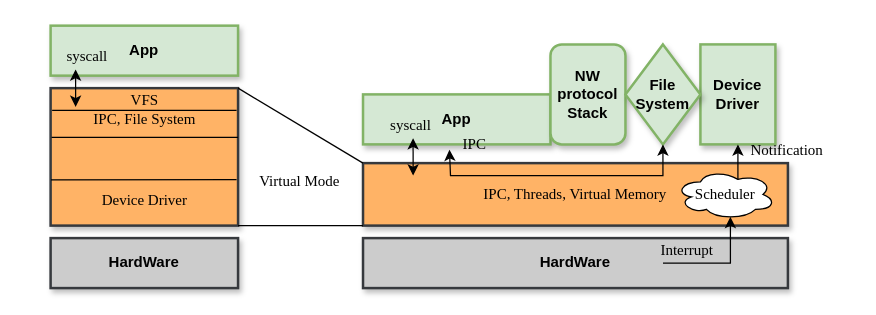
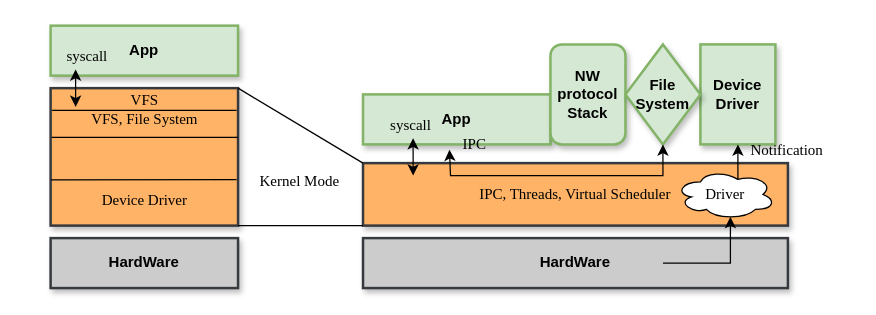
(145, 119) -> (145, 119)
(300, 182) -> (300, 182)
(576, 194) -> (576, 194)
(726, 194) -> (726, 194)
(687, 251) -> none
